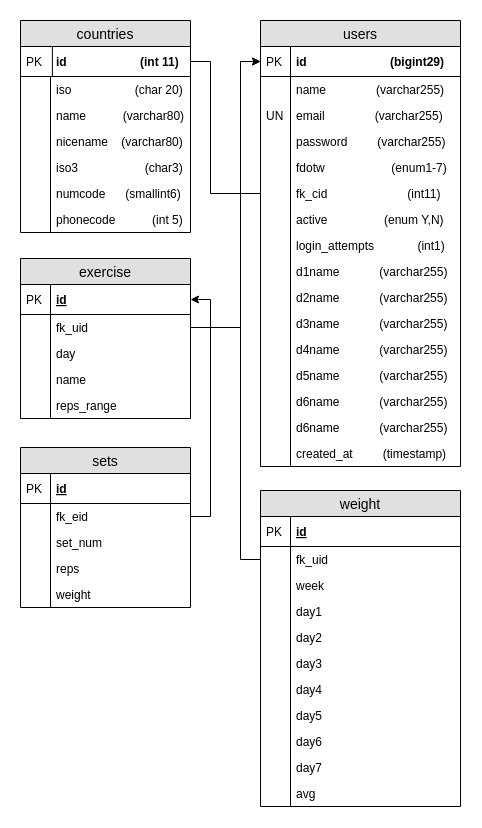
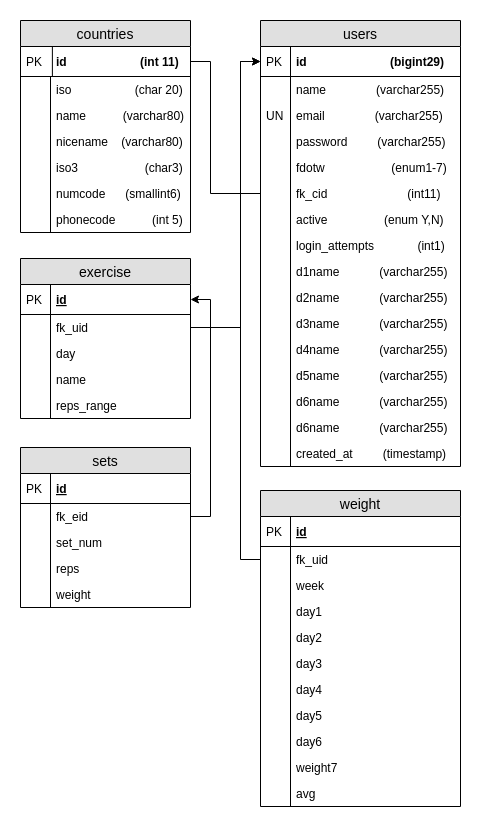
(309, 768) -> (318, 768)
